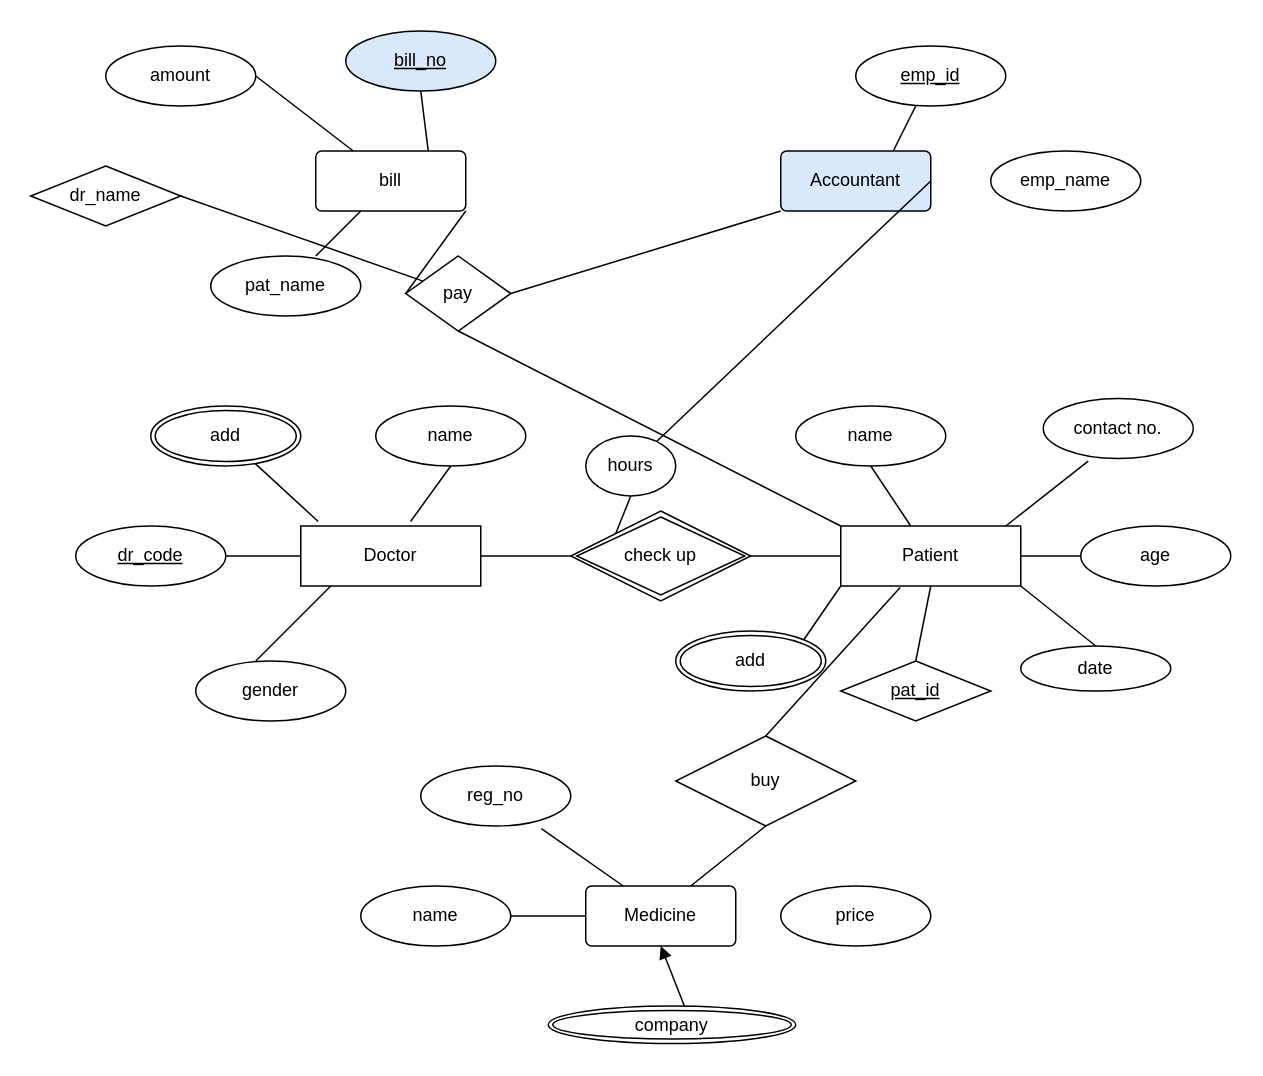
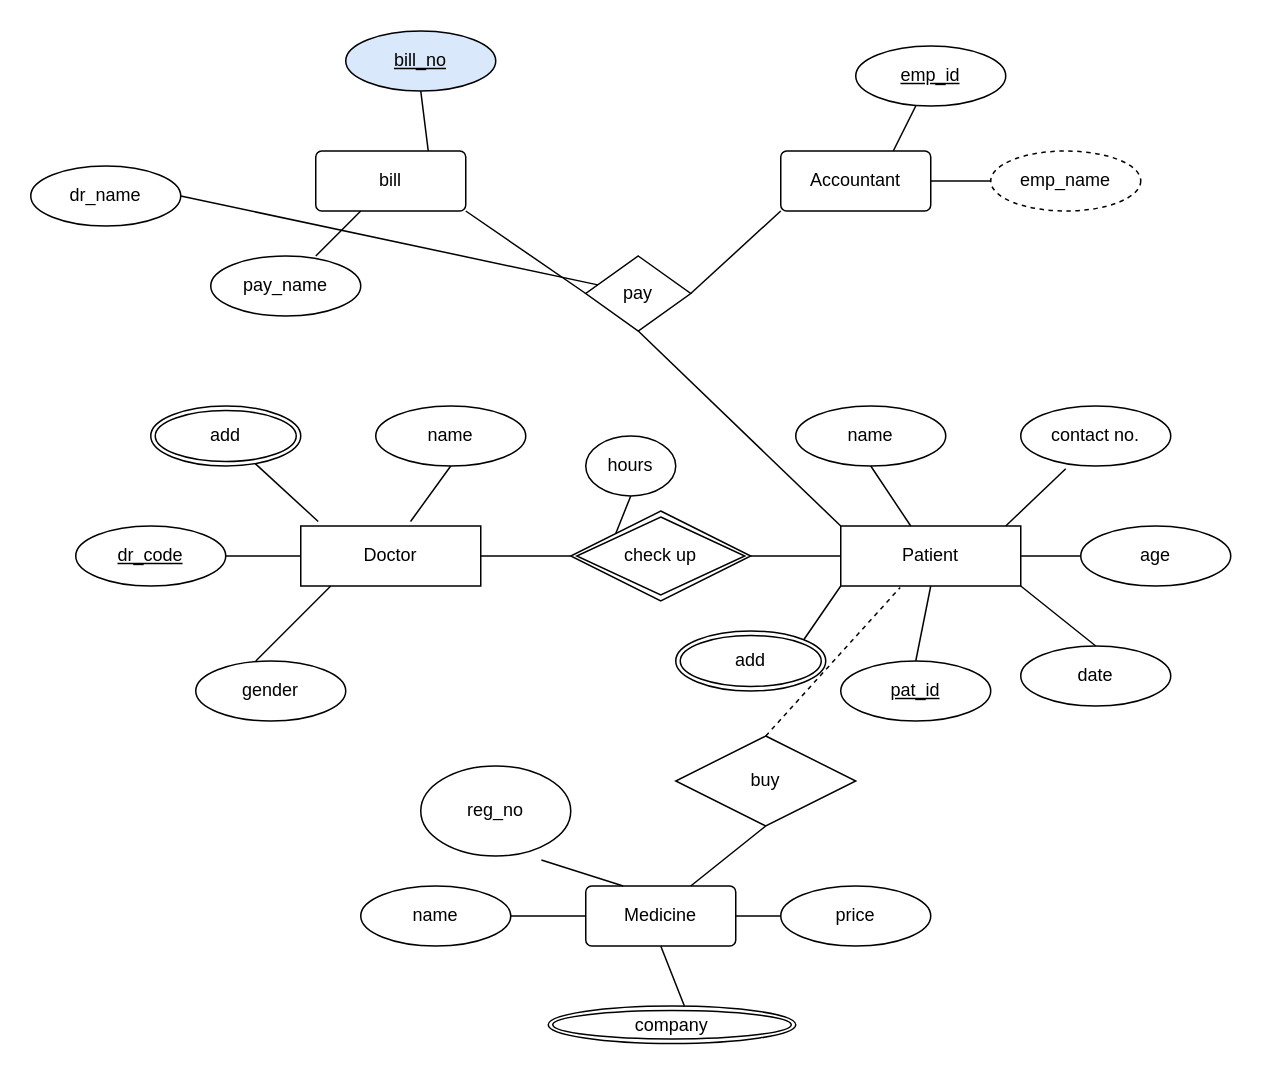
(181, 76) -> none
(304, 113) -> none
(856, 181) -> (856, 181)
(1066, 181) -> (1066, 181)
(106, 196) -> (106, 196)
(286, 286) -> (286, 286)
(458, 293) -> (638, 293)
(794, 311) -> (961, 181)
(1118, 428) -> (1096, 436)
(833, 662) -> (833, 662)
(1096, 668) -> (1096, 676)
(916, 691) -> (916, 691)
(496, 796) -> (496, 811)
none -> (758, 916)
(666, 958) -> (663, 952)
